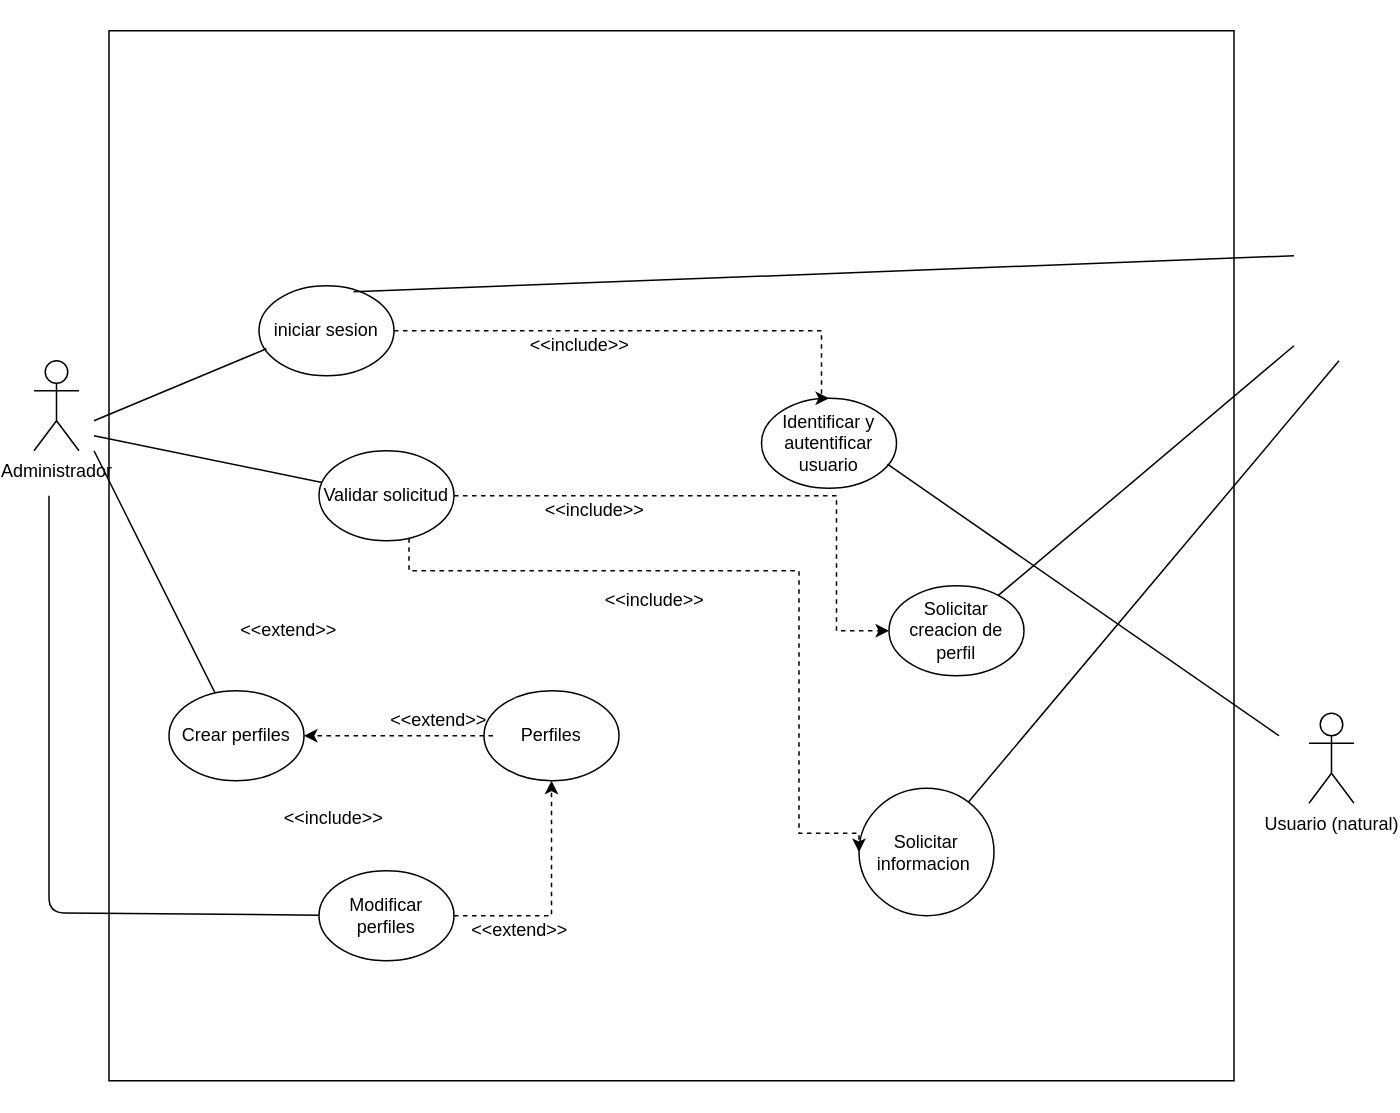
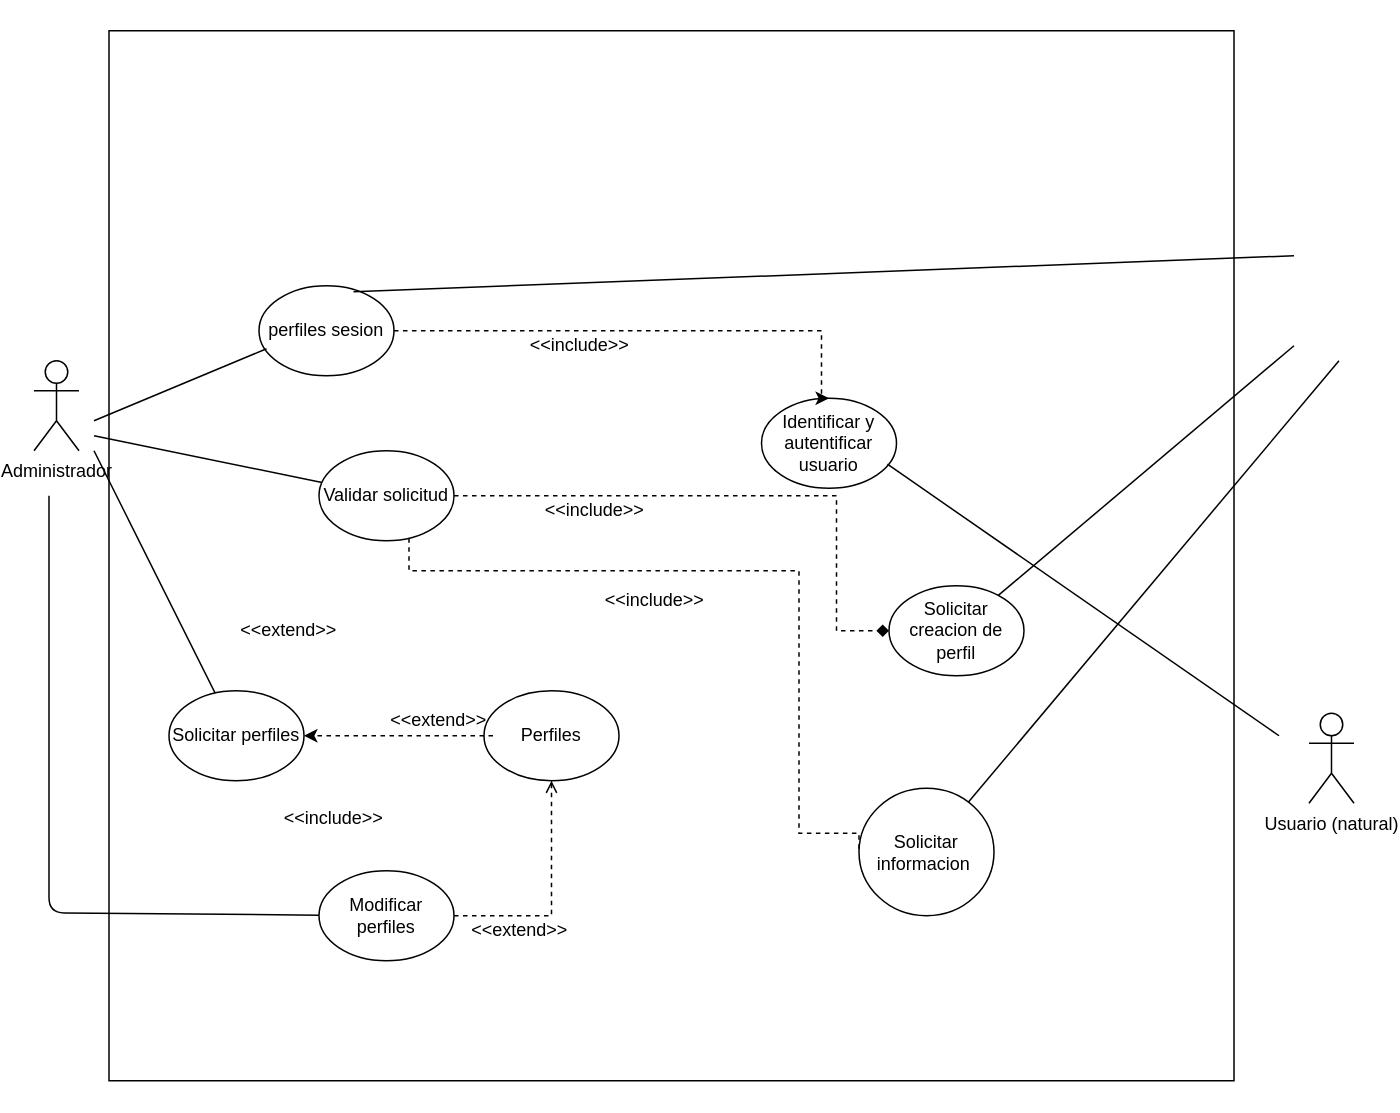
(326, 331) -> (326, 331)
(877, 631) -> (876, 631)
(236, 736) -> (236, 736)
(551, 792) -> (551, 789)
(859, 840) -> (859, 844)
